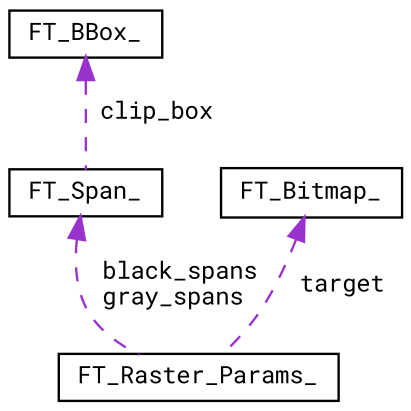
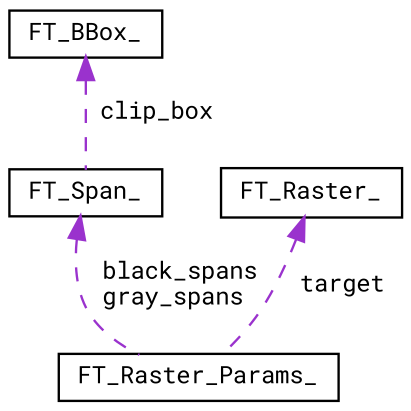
(312, 193) -> (312, 193)
